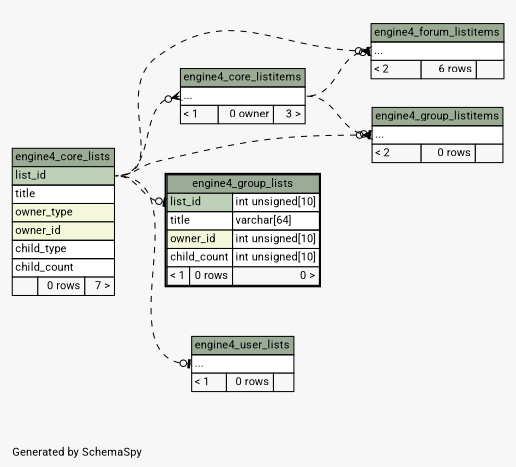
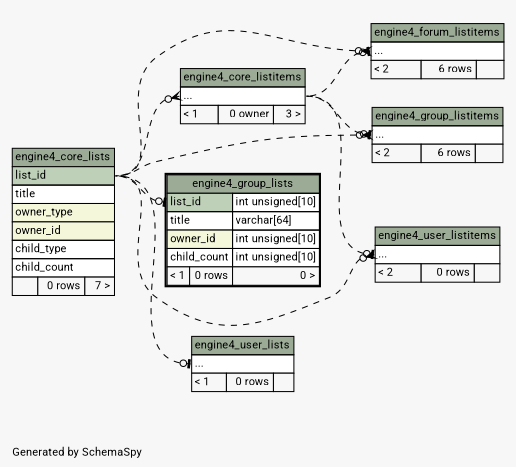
(455, 153) -> (455, 153)
none -> (438, 255)
